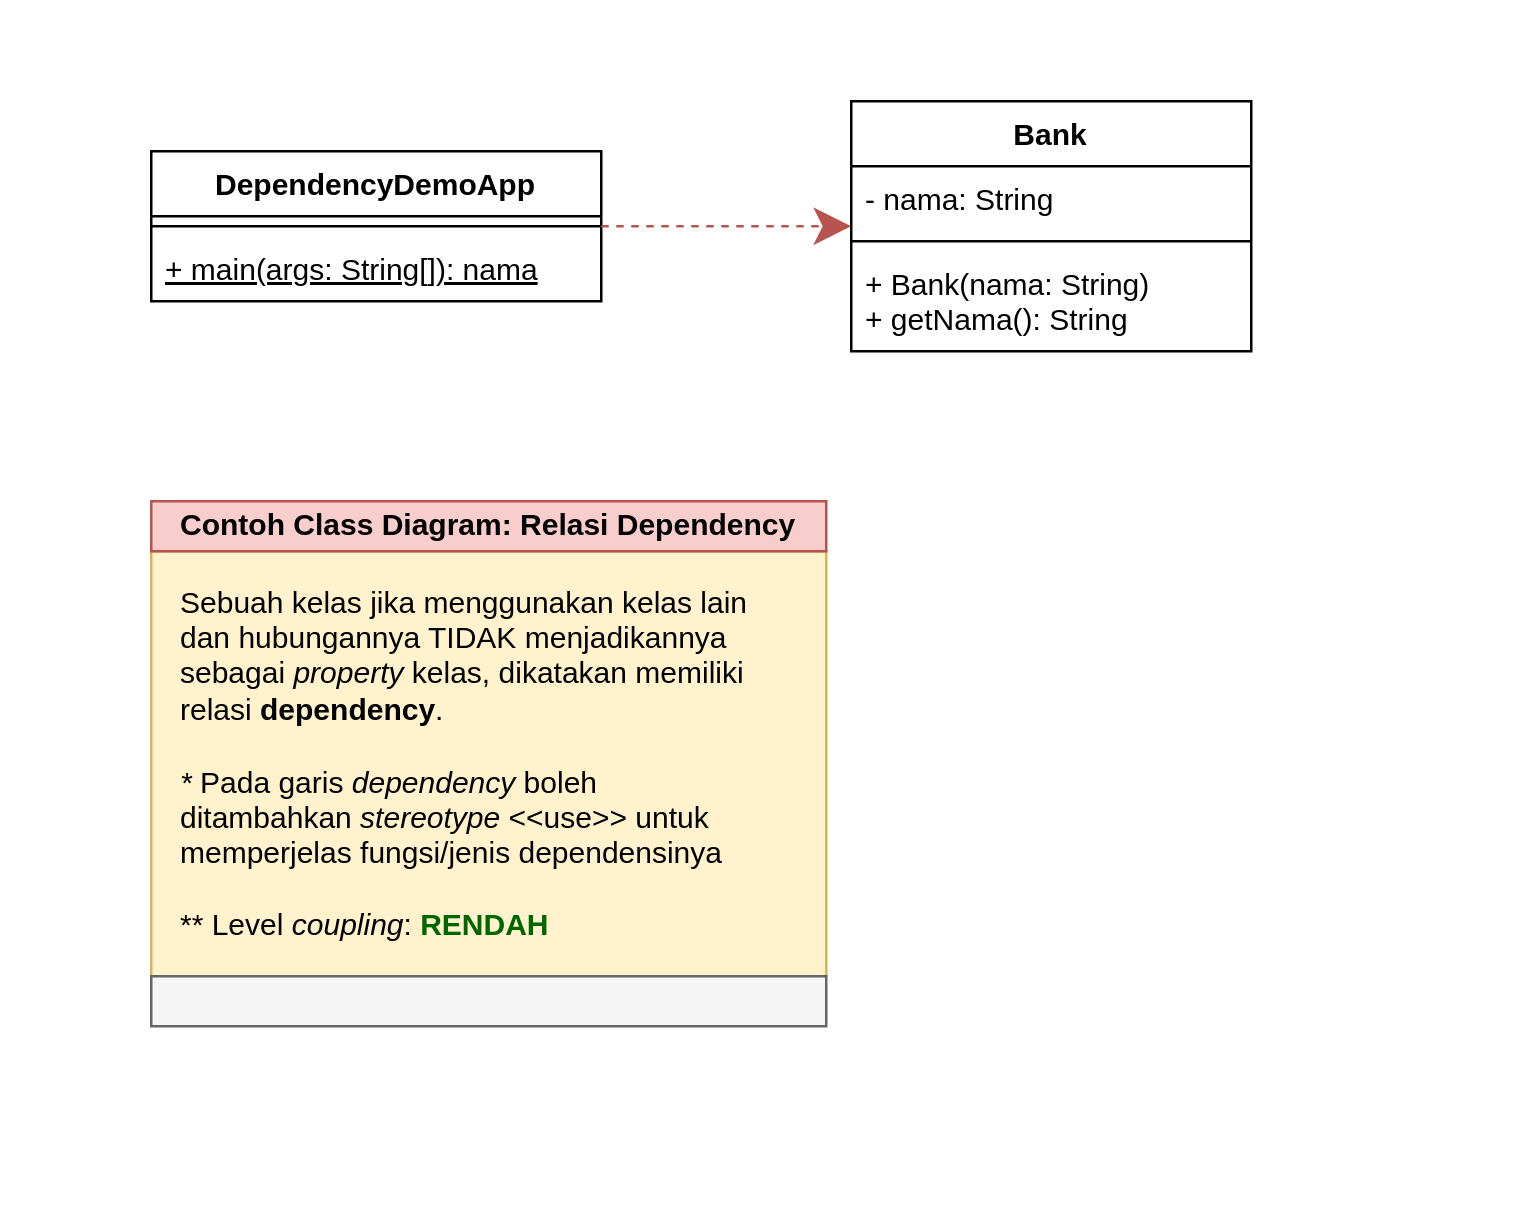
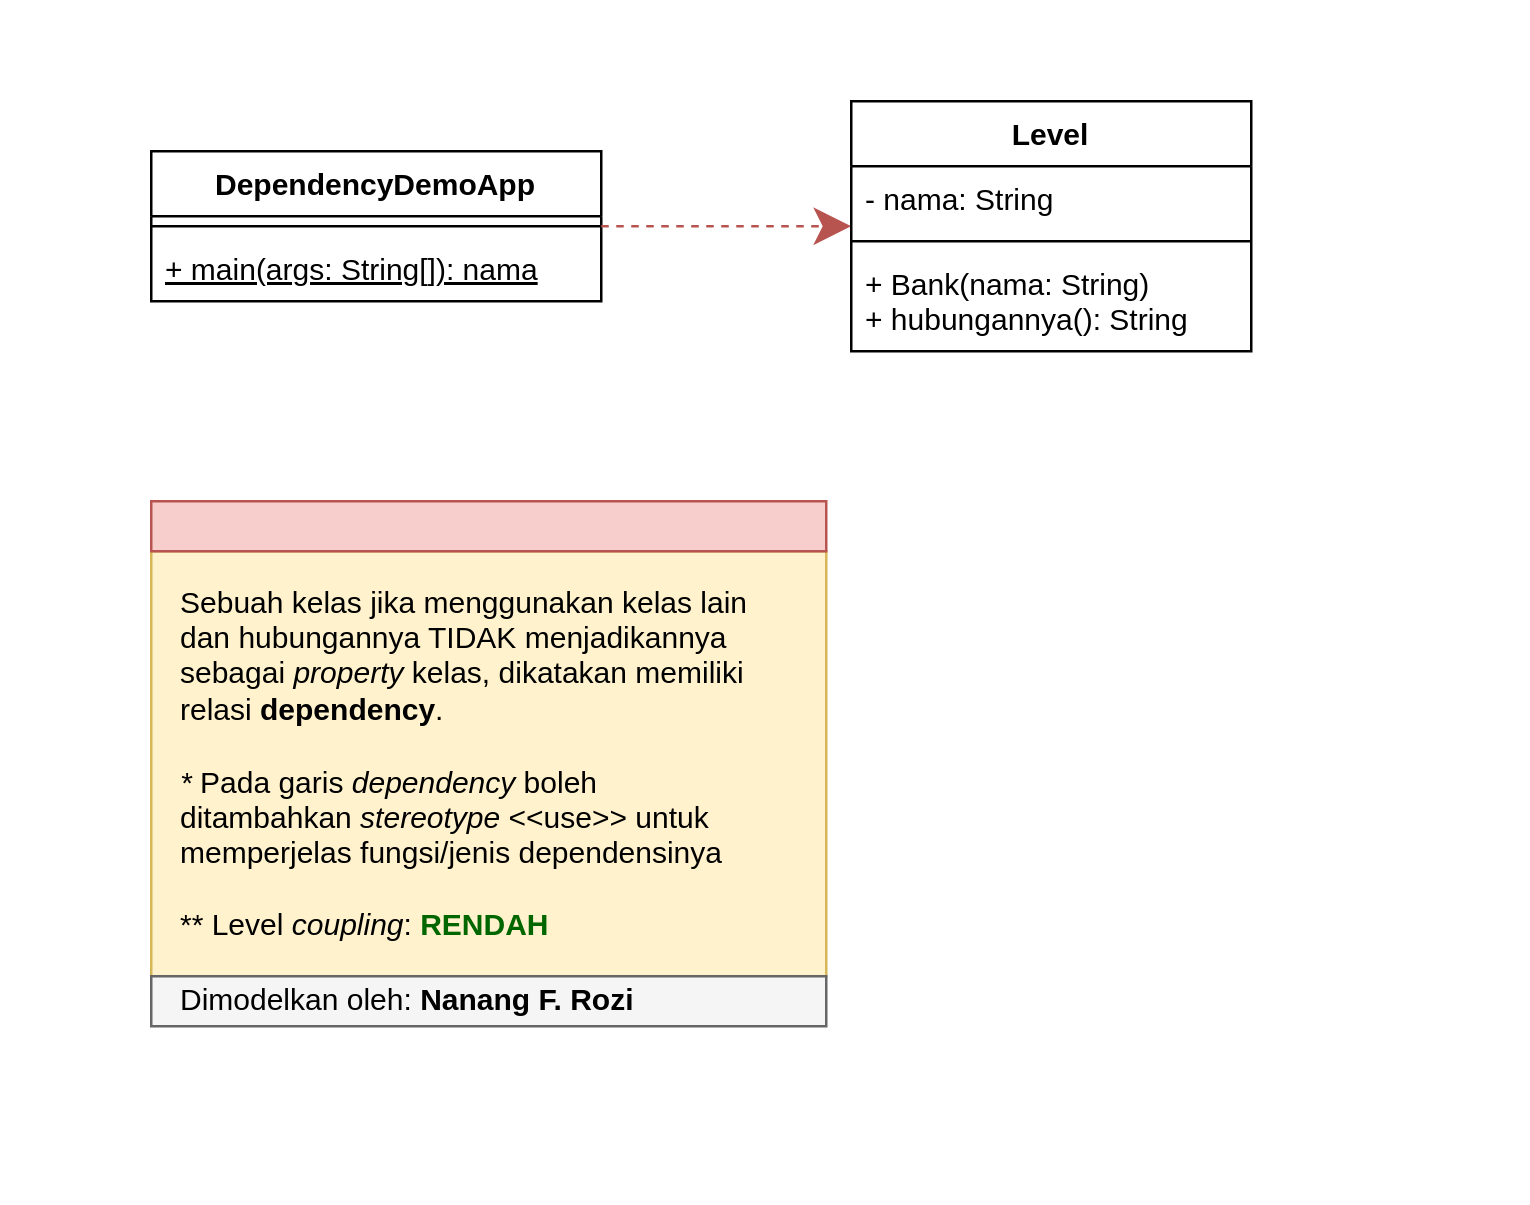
(1050, 135) -> (1050, 135)
(1017, 285) -> (1017, 285)
(489, 526) -> none
none -> (489, 1001)
